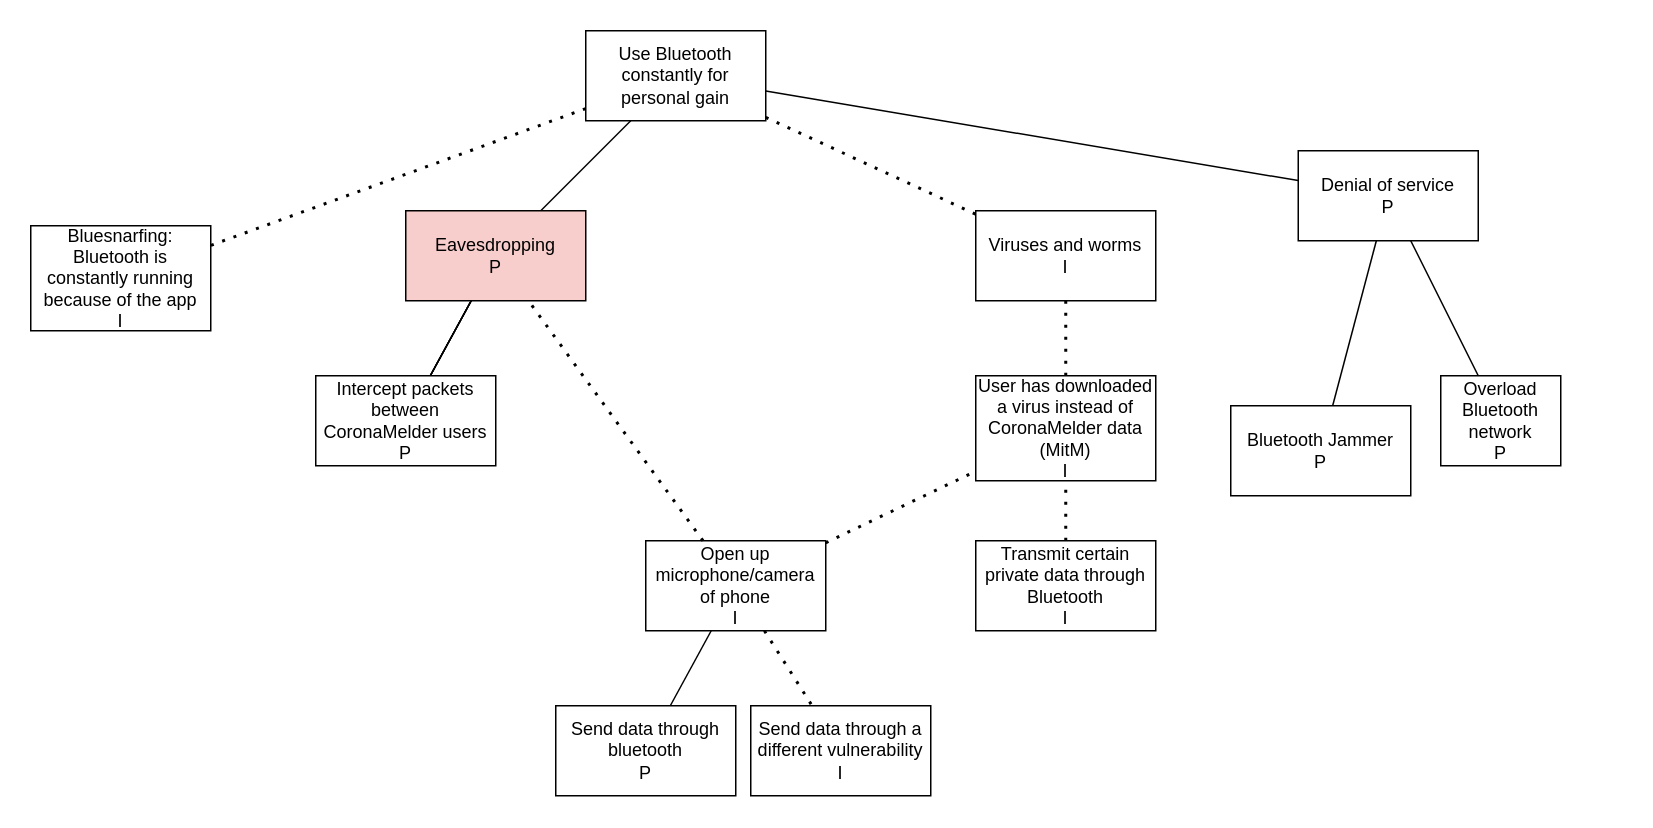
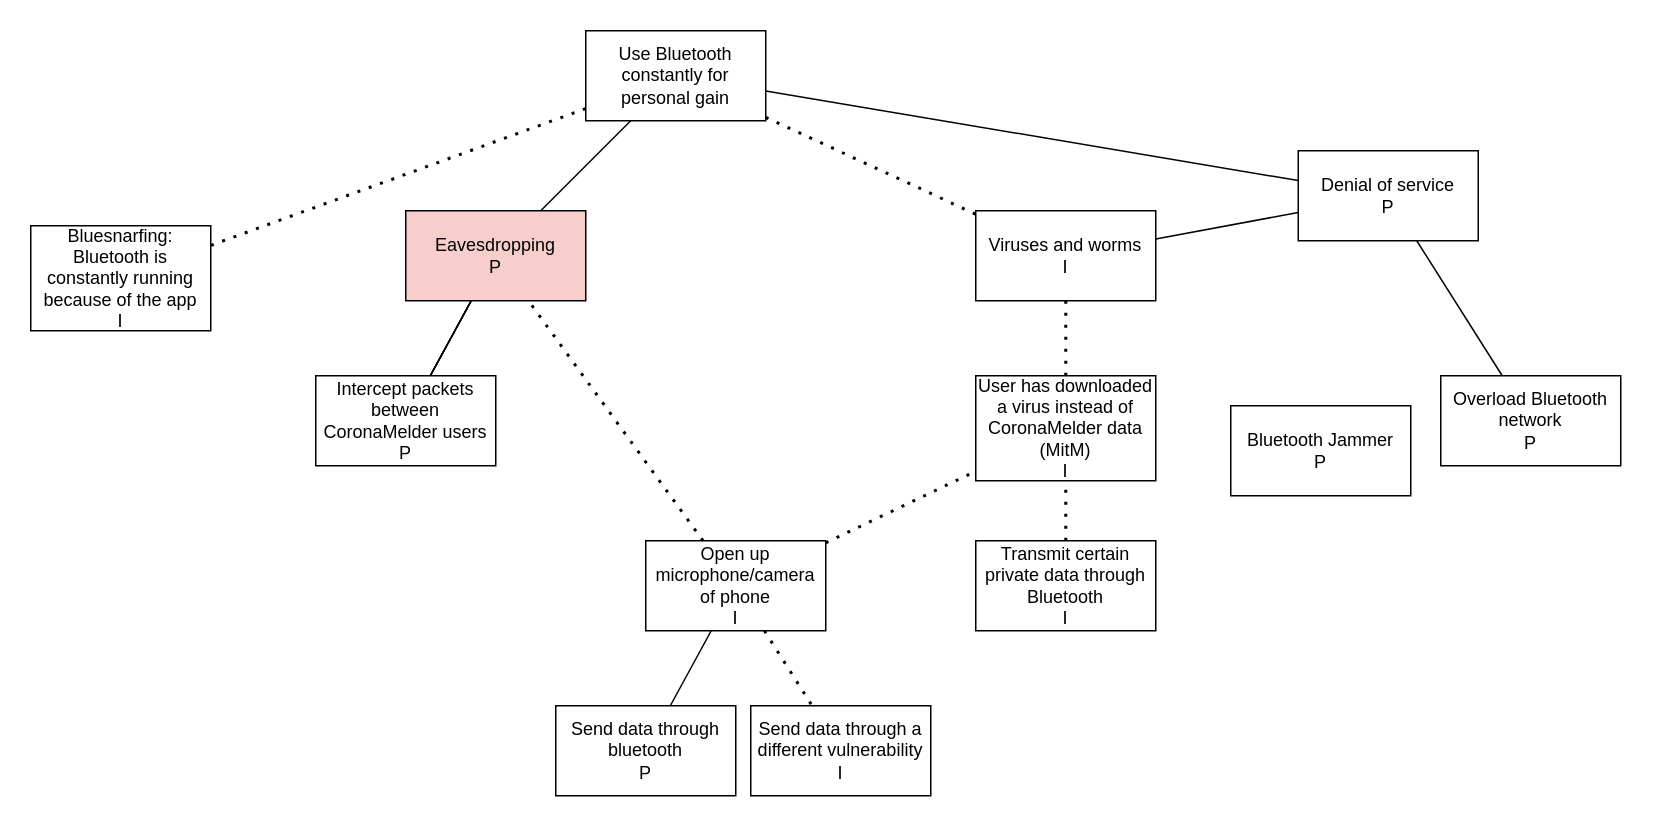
(1355, 323) -> (1227, 226)
(1501, 421) -> (1531, 421)
